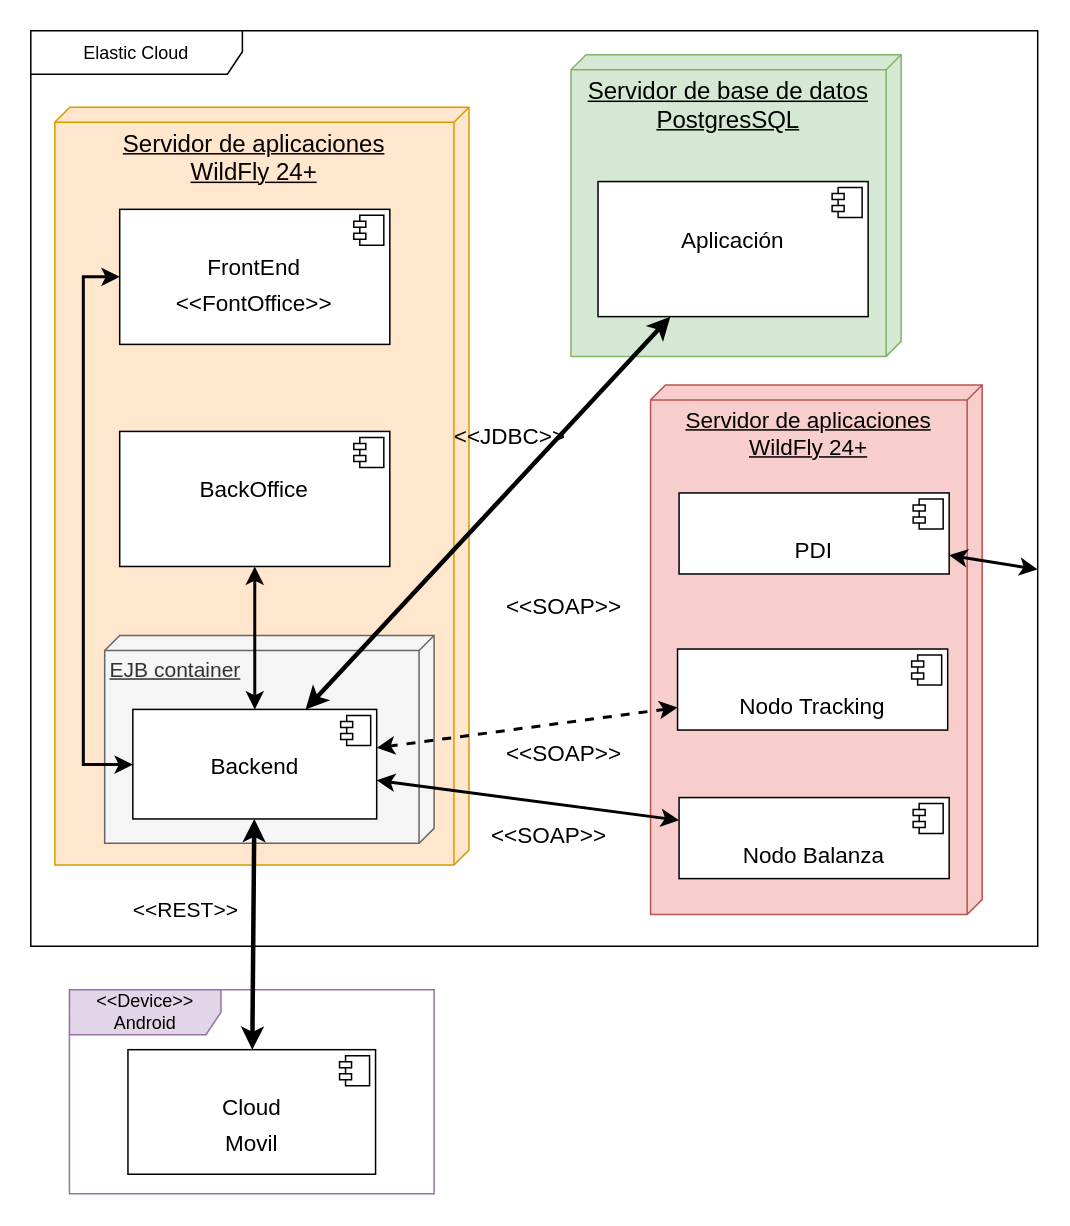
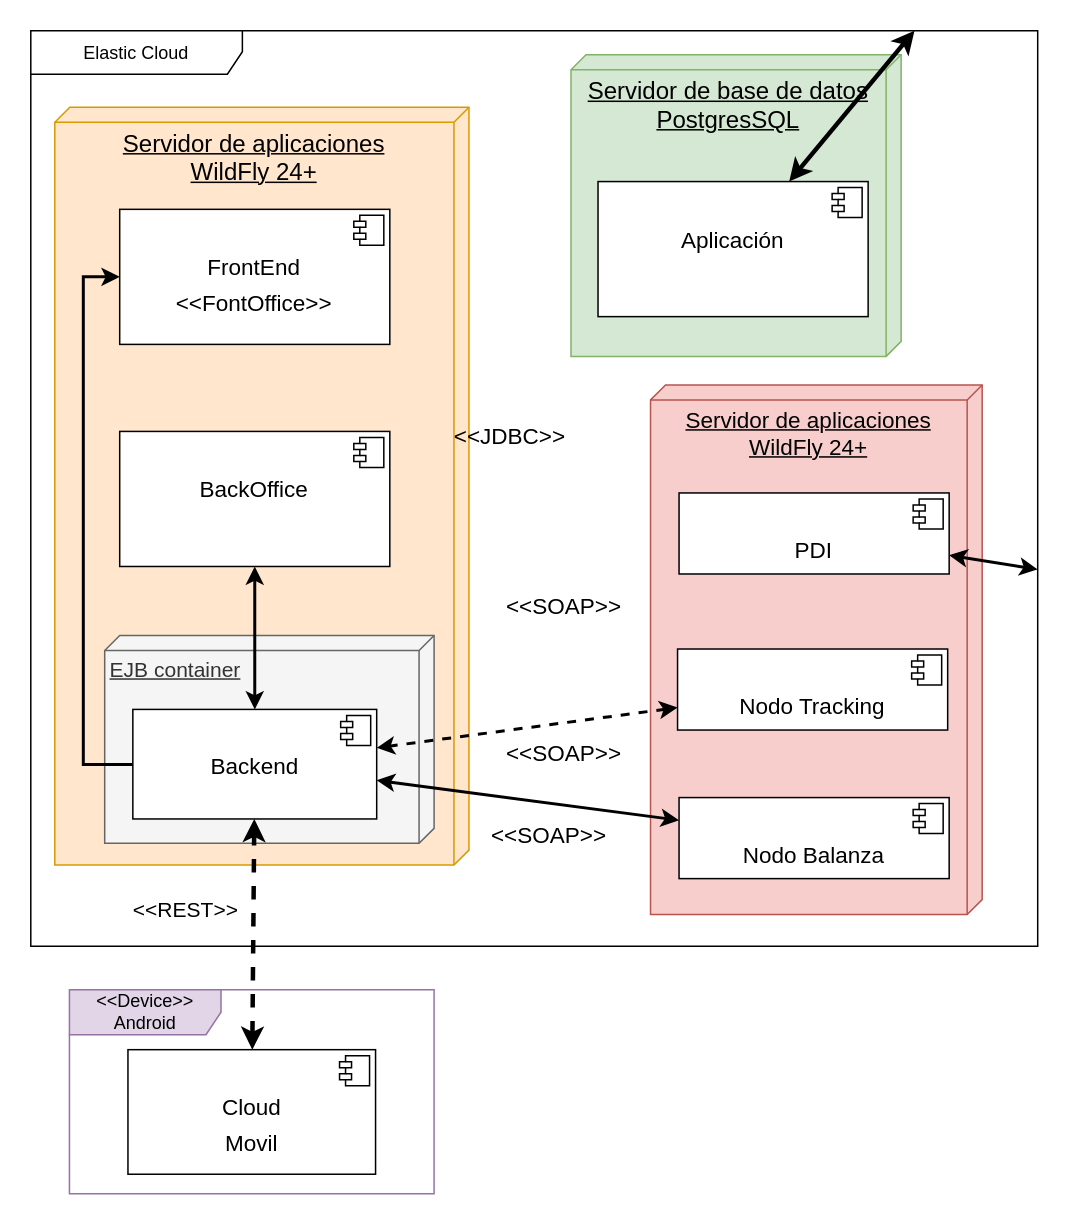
(488, 512) -> (851, 107)
(118, 764) -> (124, 764)
(252, 1014) -> (252, 1014)
